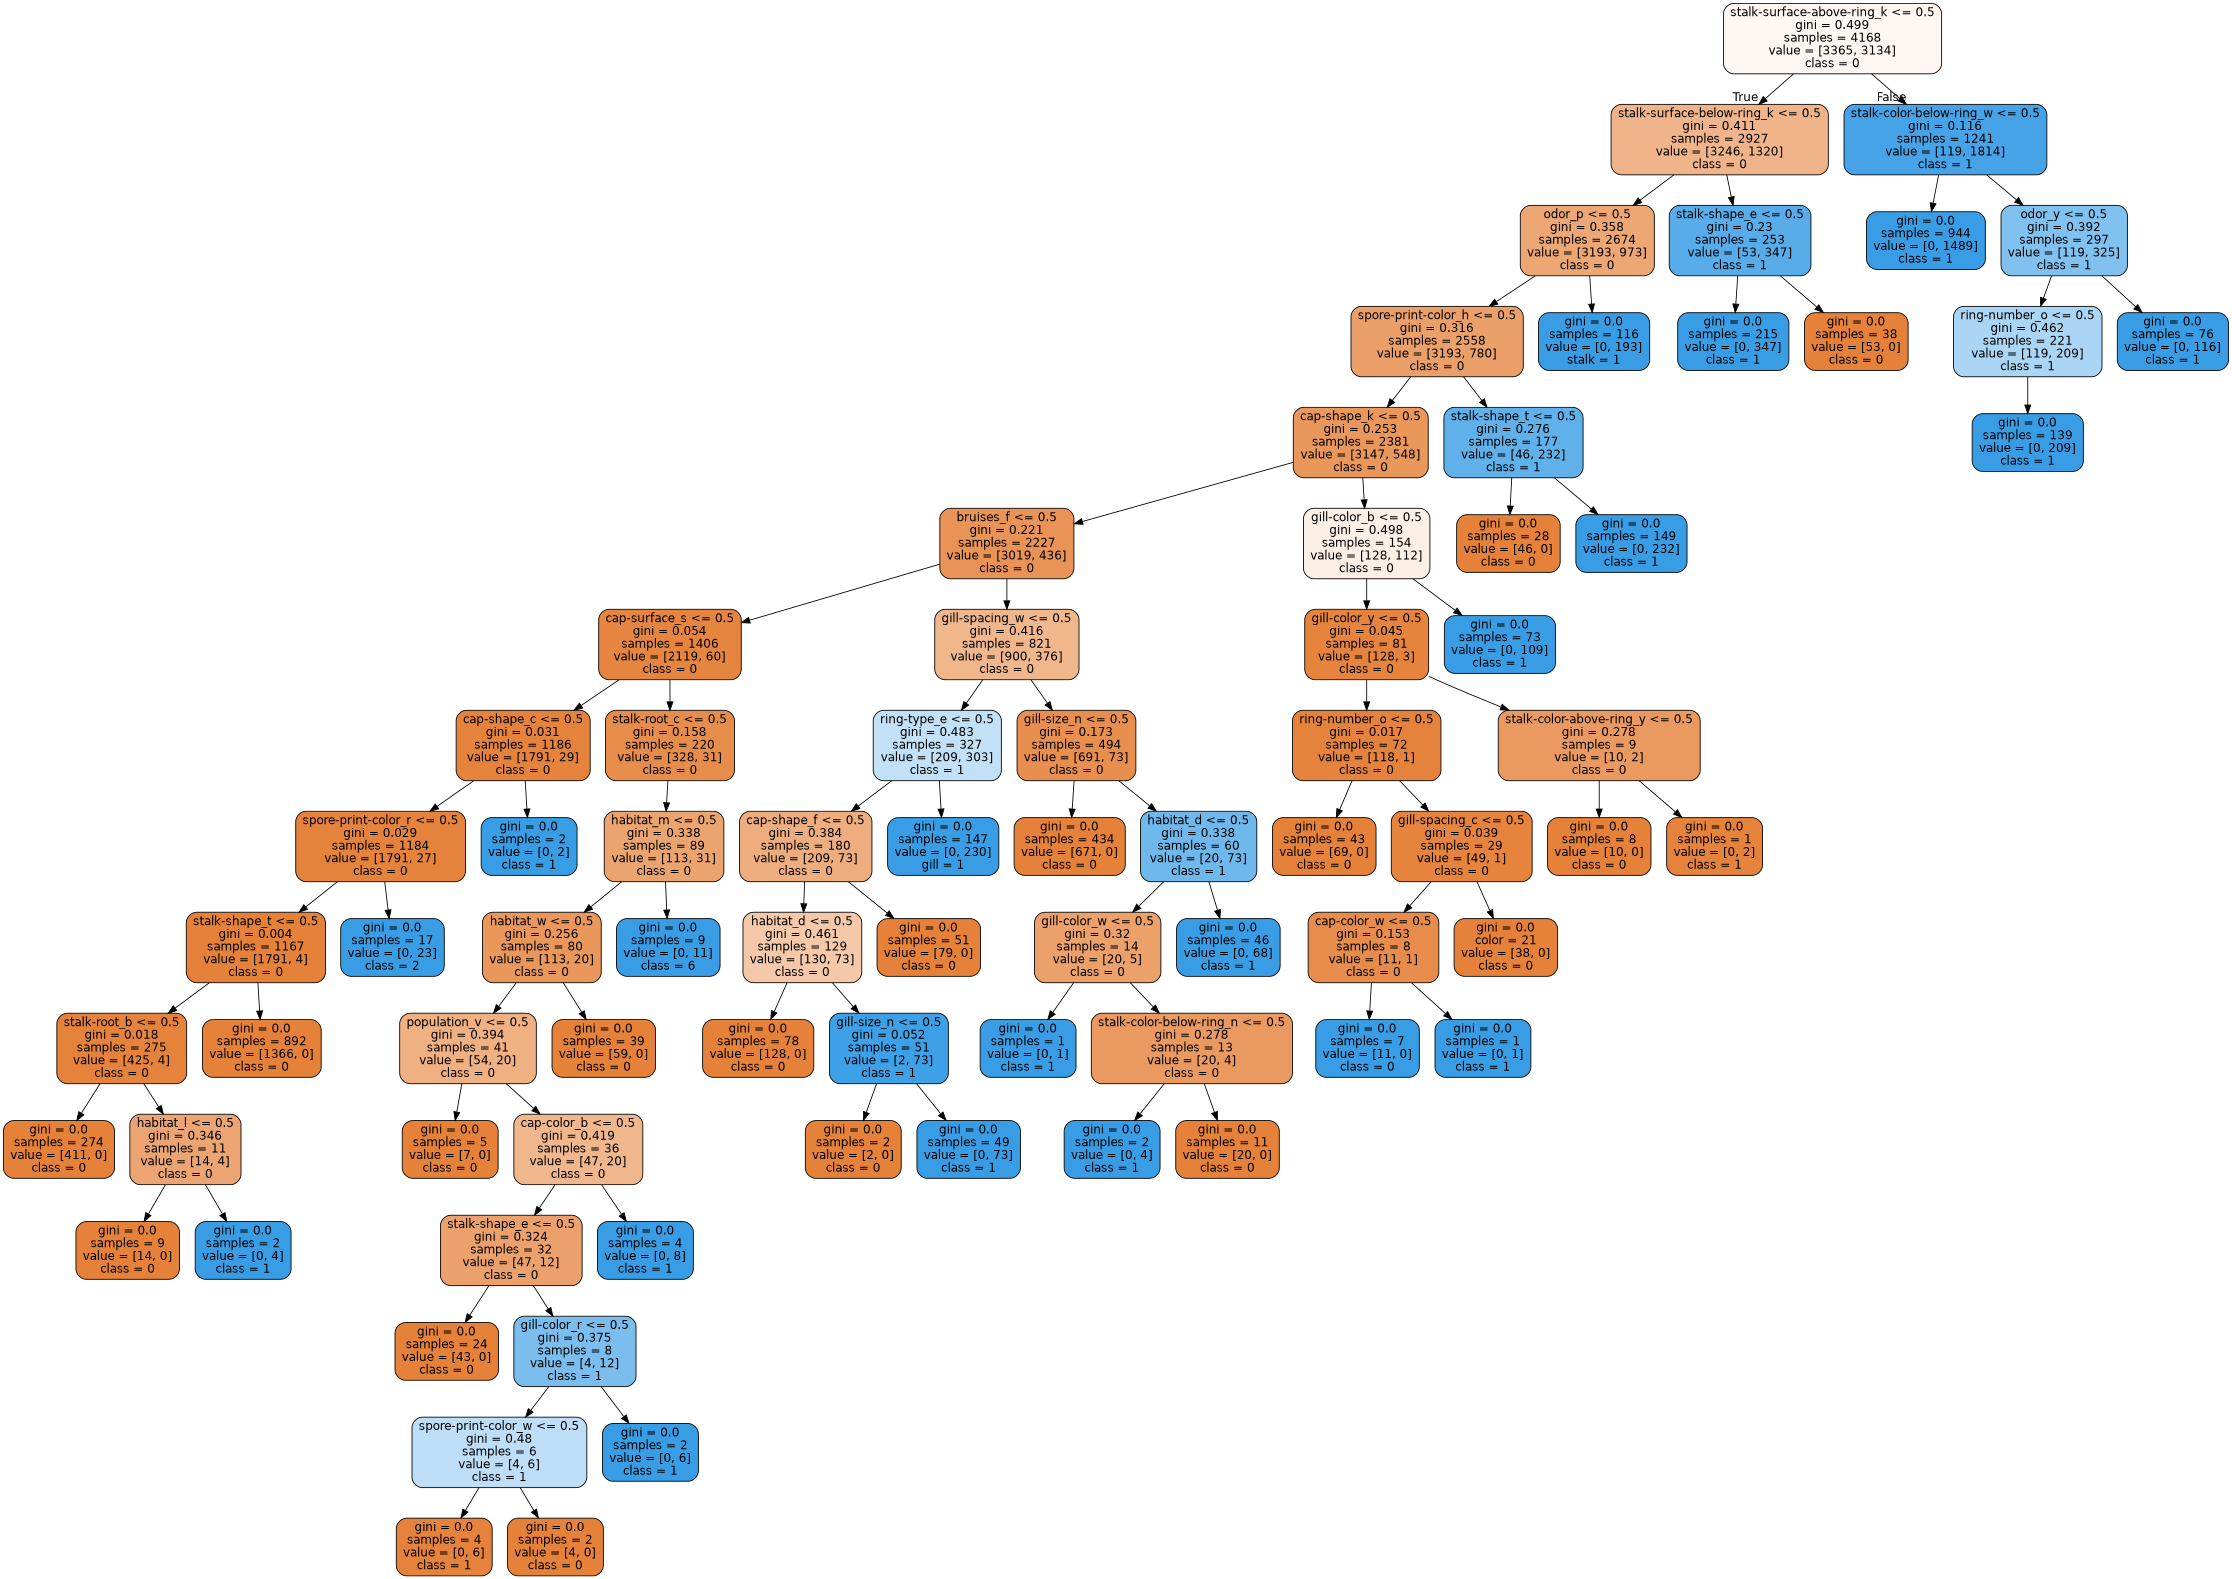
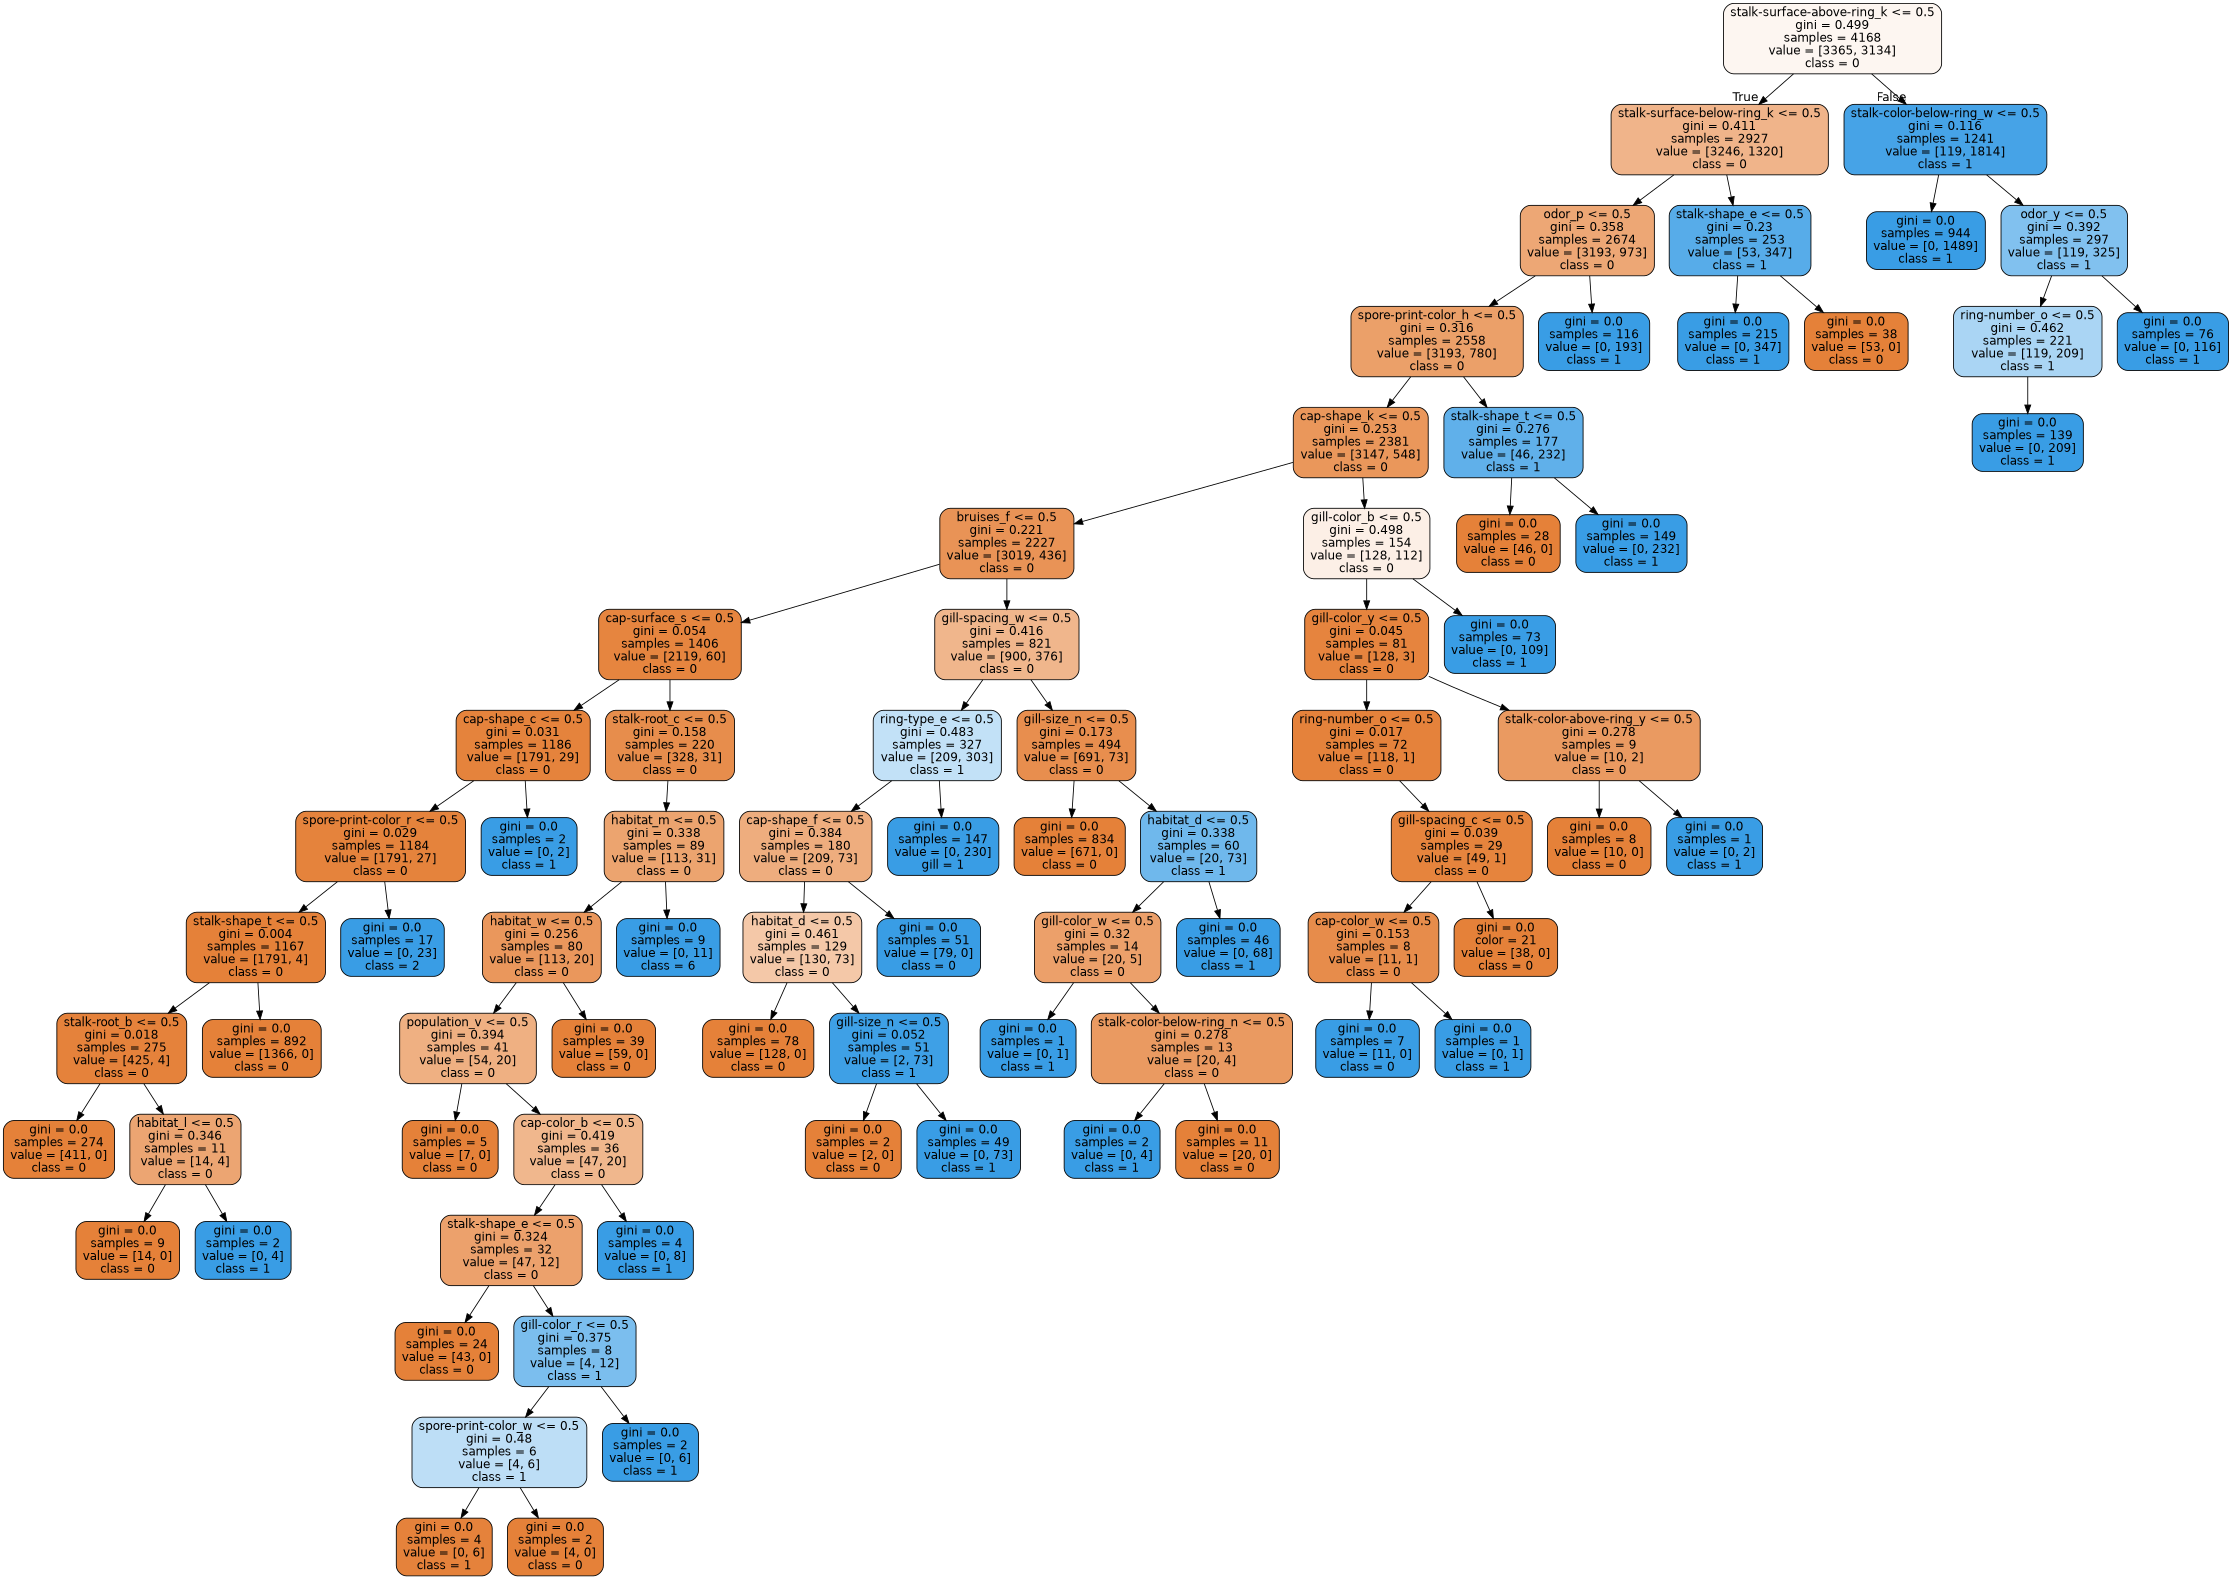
(1594, 342) -> (1594, 342)
(1070, 846) -> (1070, 846)
(1324, 846) -> none
(1715, 846) -> (1715, 846)
(929, 947) -> (929, 947)
